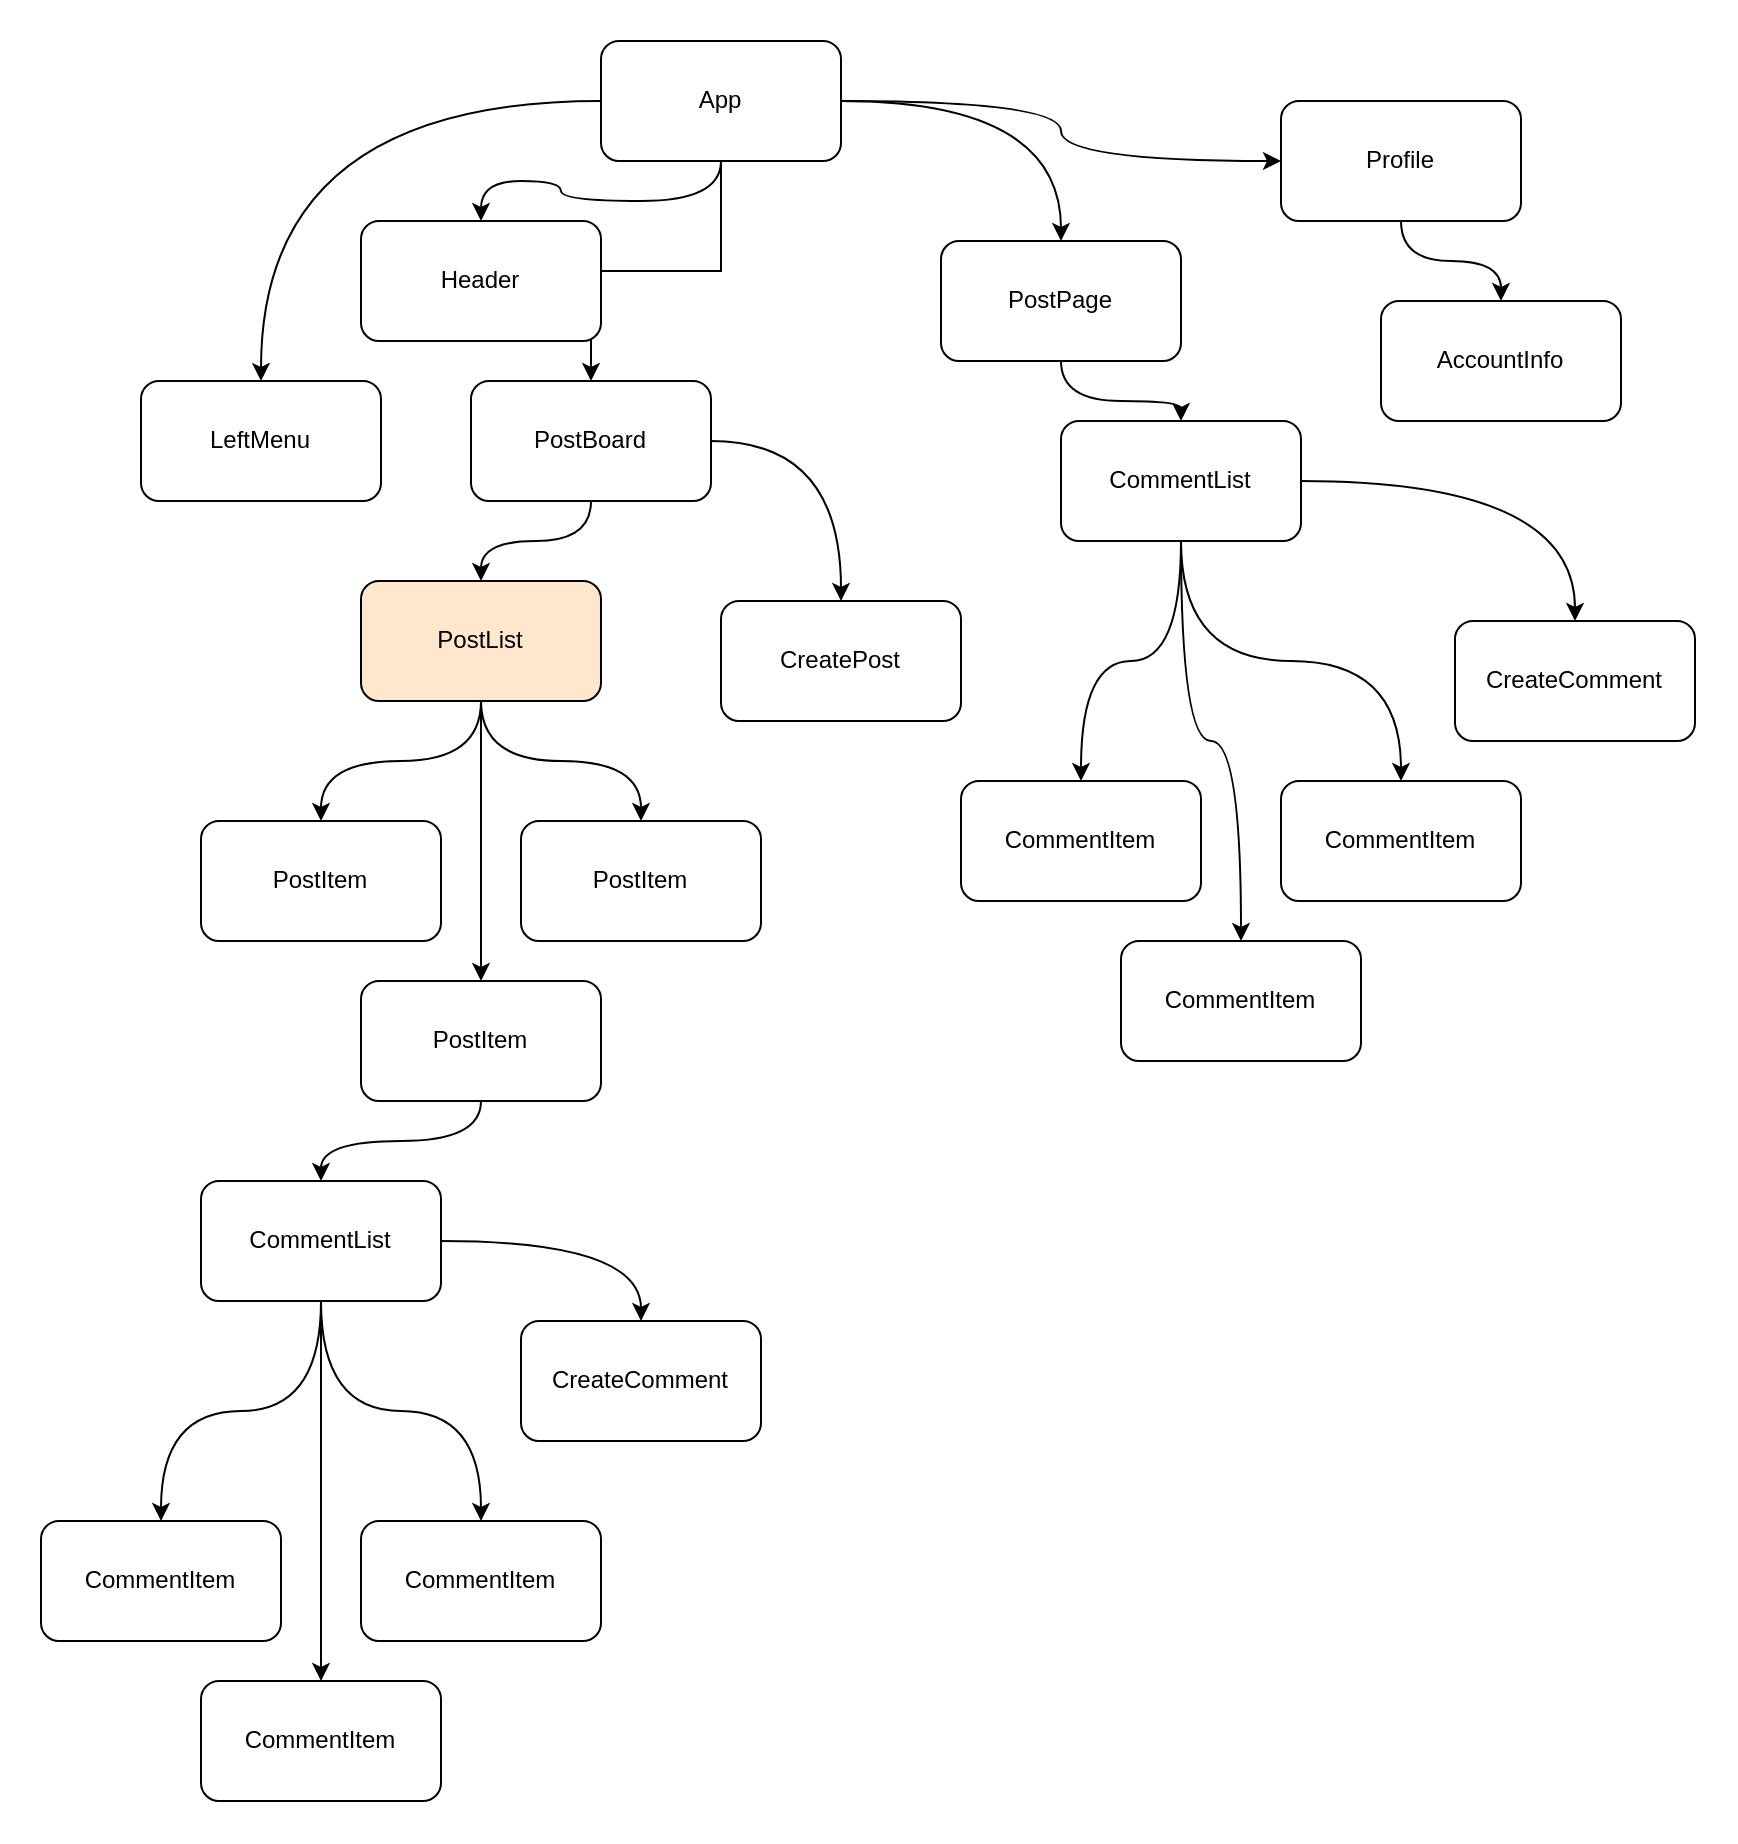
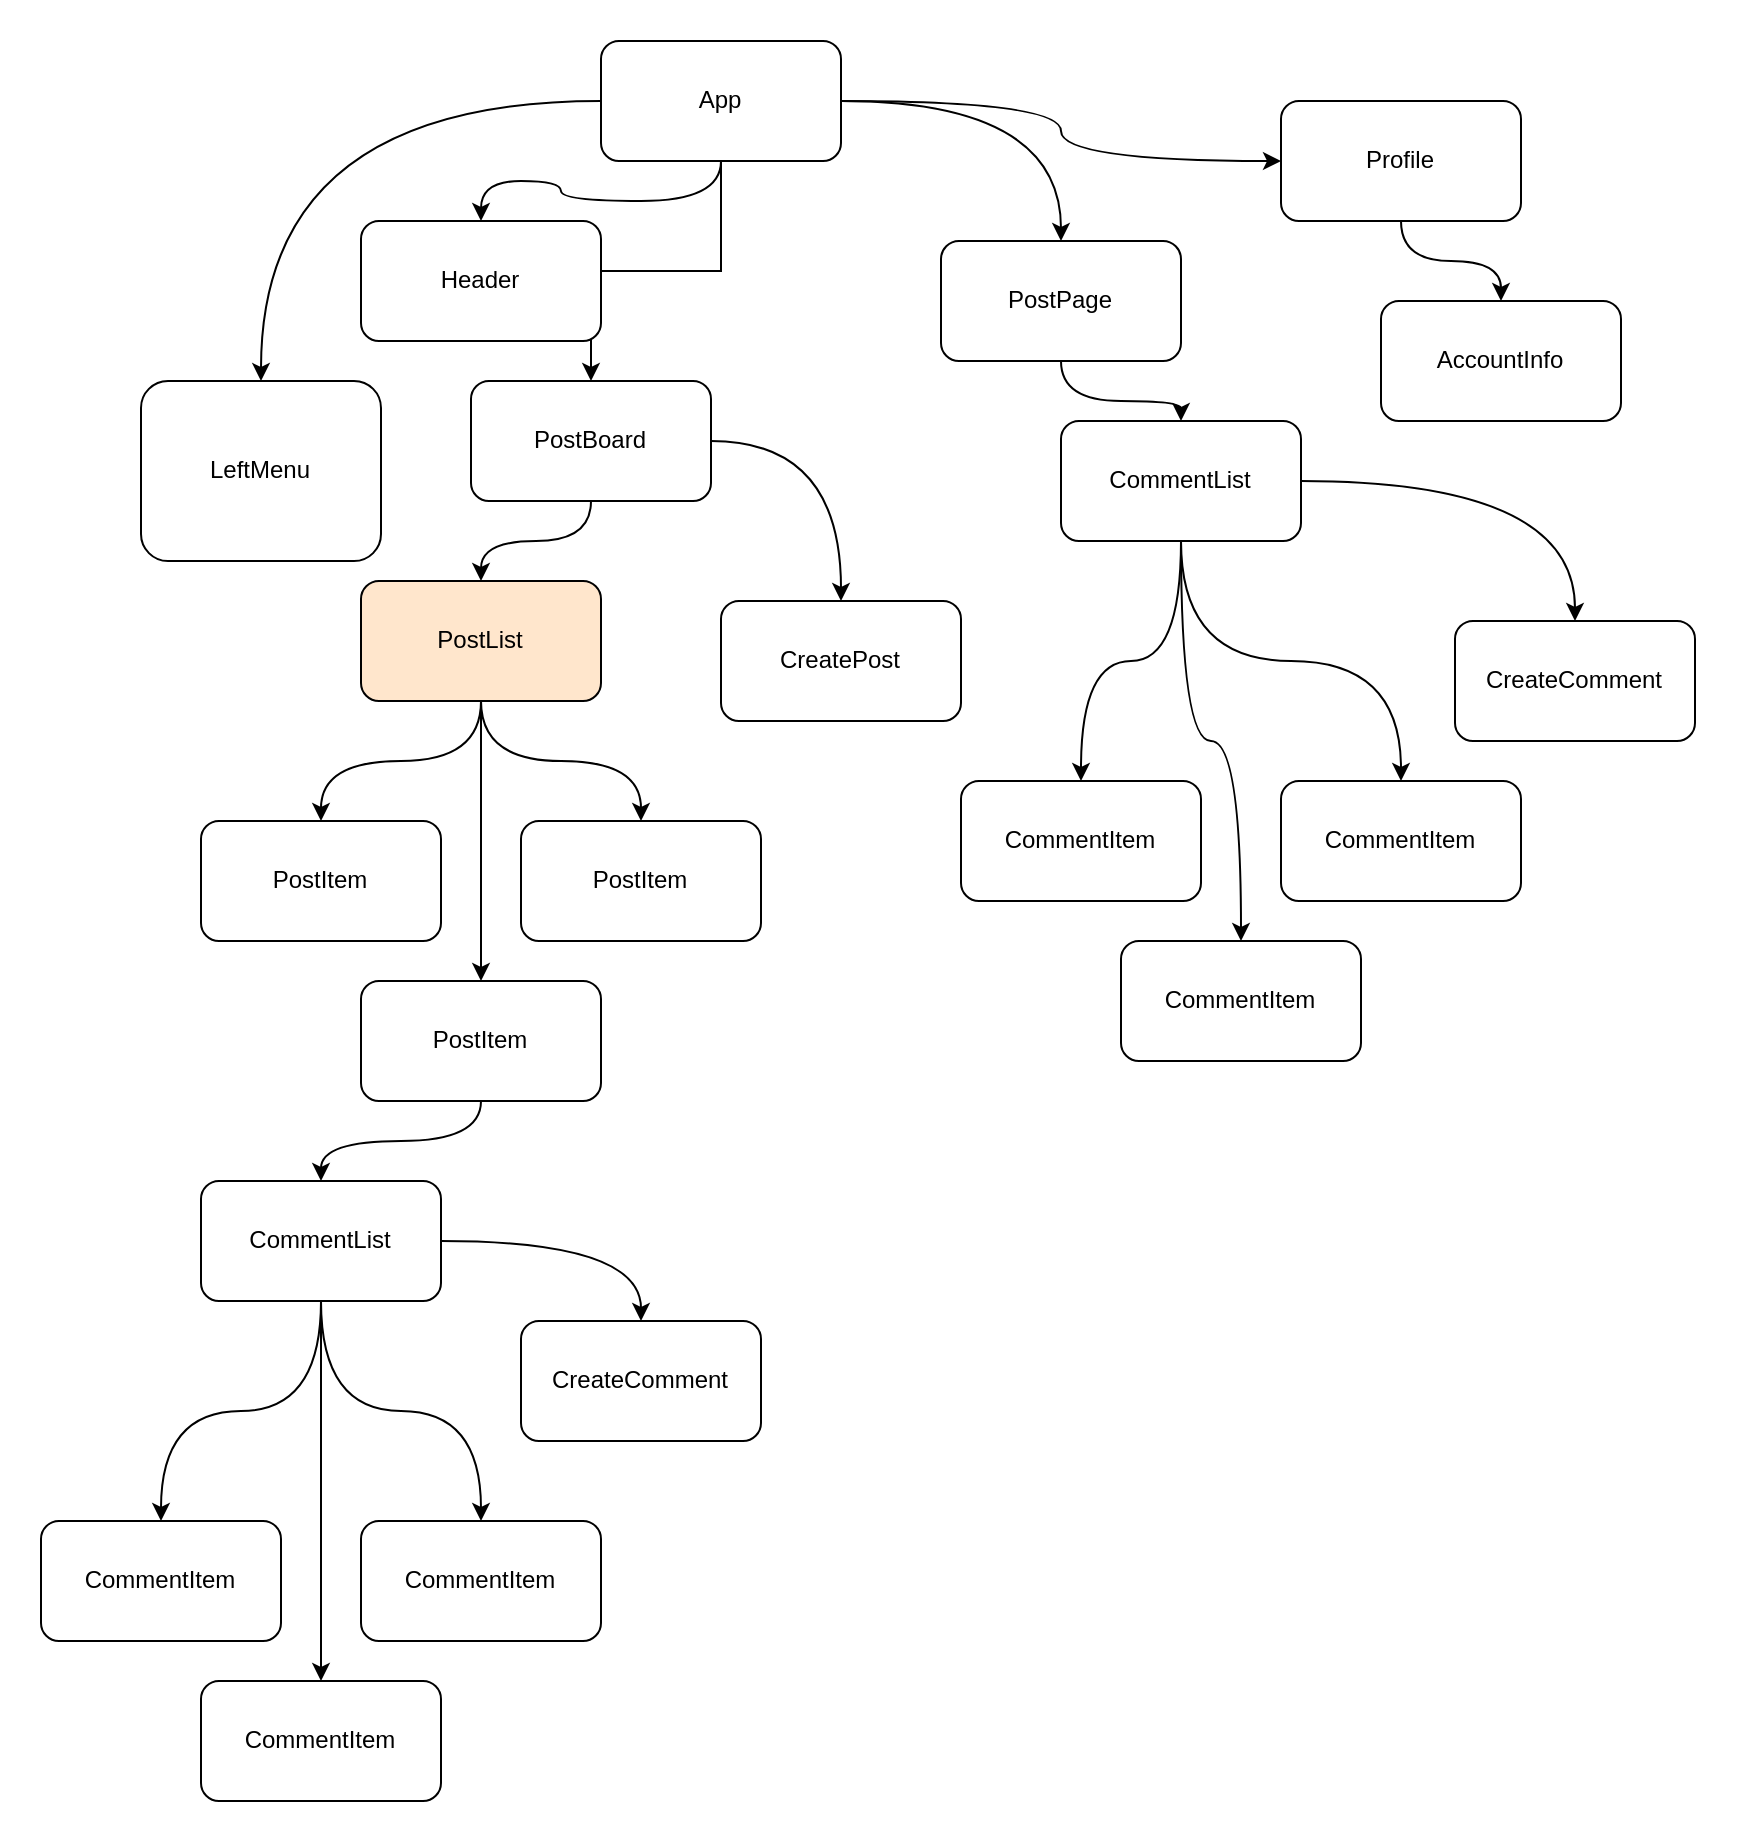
(261, 441) -> (261, 471)
